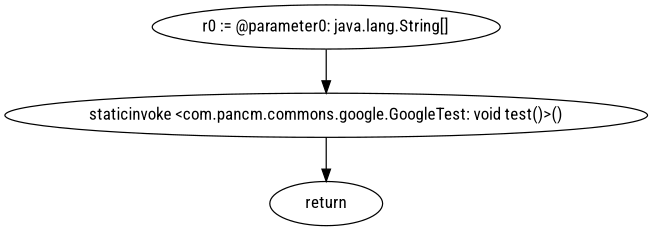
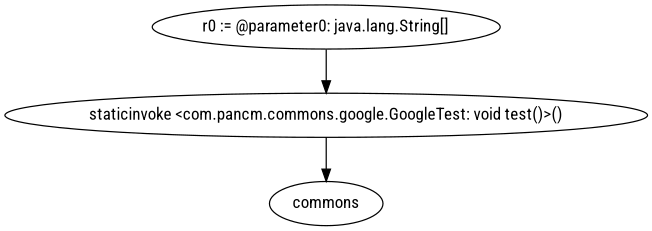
(326, 204) -> (326, 204)
